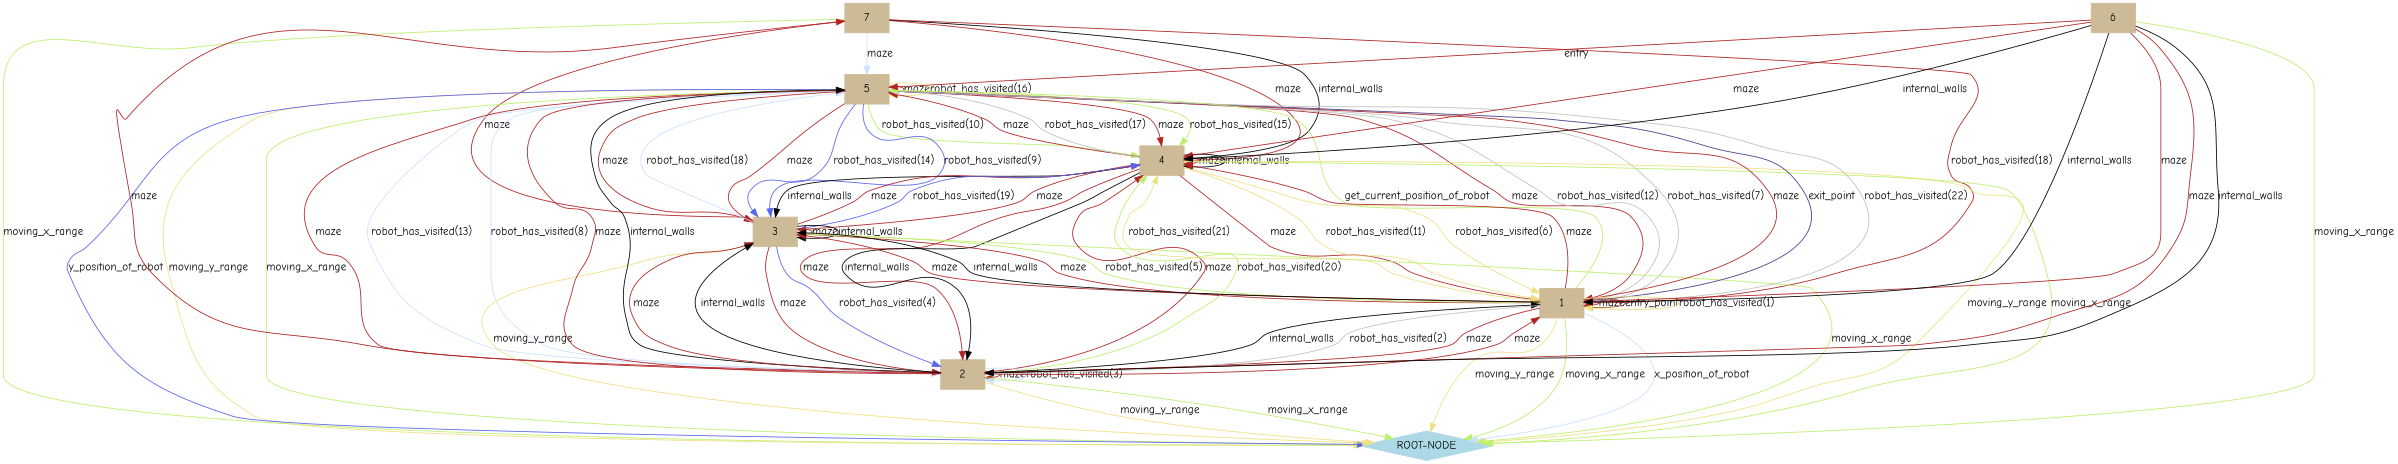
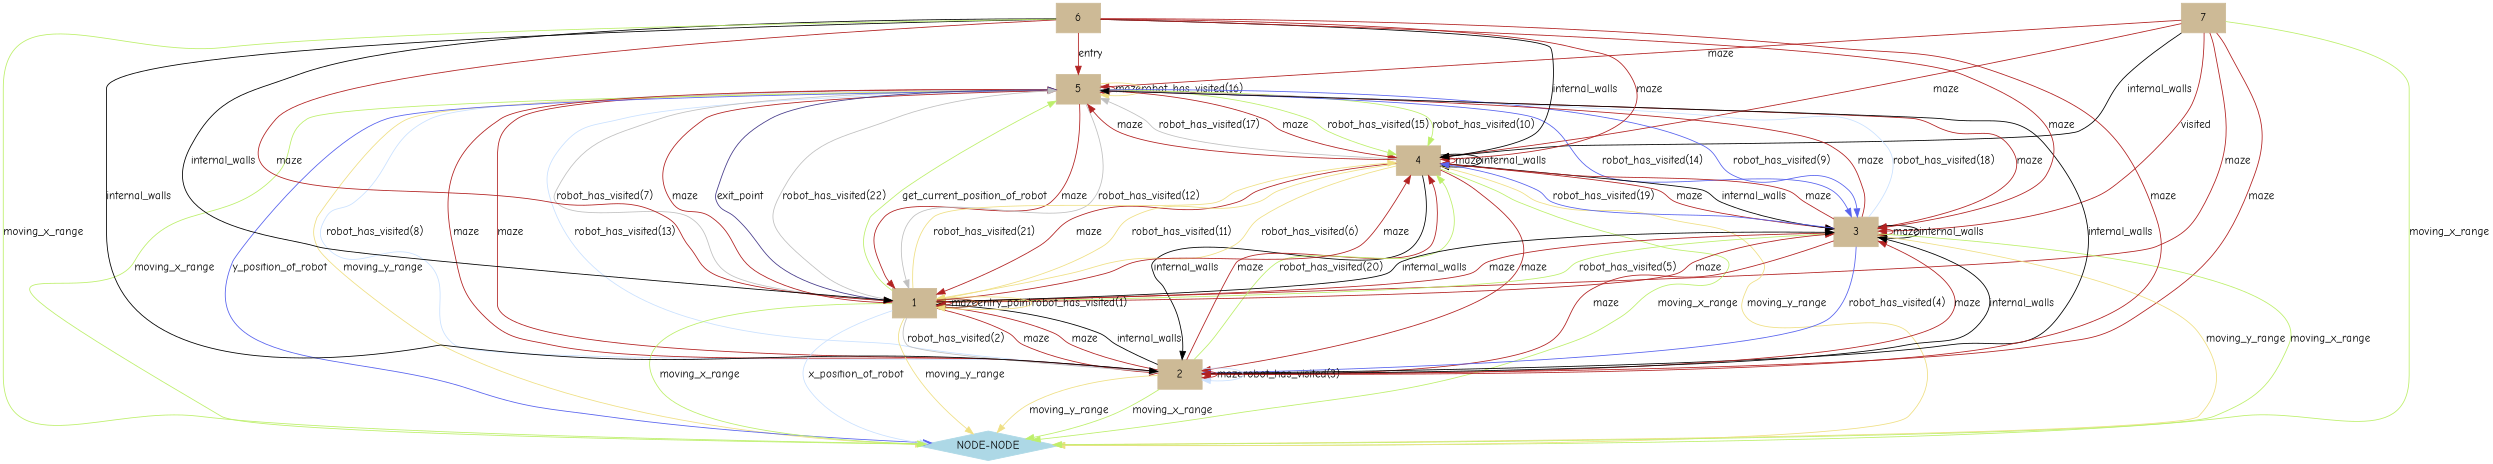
none -> (1693, 44)
(867, 50) -> (1645, 53)
(497, 125) -> (2197, 125)
(2002, 161) -> (2238, 161)
(133, 220) -> (2038, 346)
(1427, 446) -> (988, 446)
